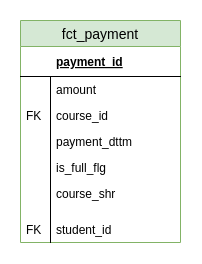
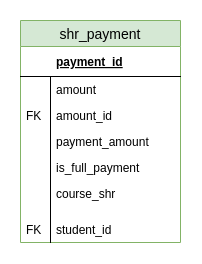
(100, 34) -> (100, 34)
(85, 116) -> (85, 116)
(96, 142) -> (103, 142)
(87, 168) -> (102, 168)
